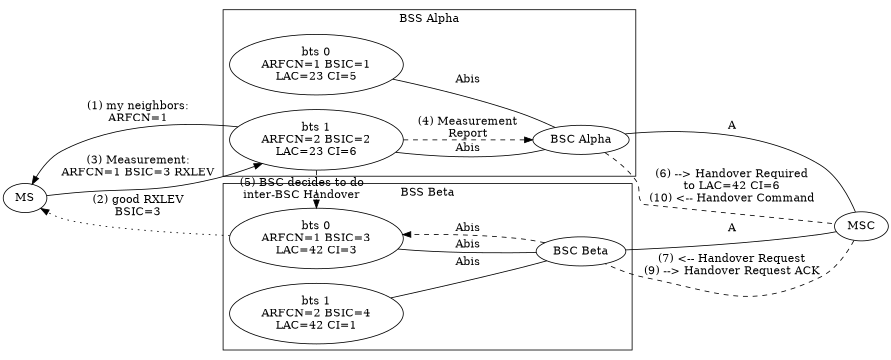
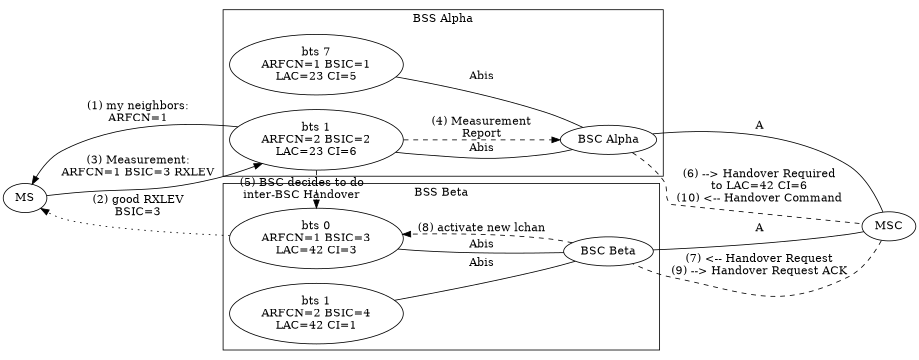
(316, 65) -> (316, 65)
(468, 228) -> (482, 228)
